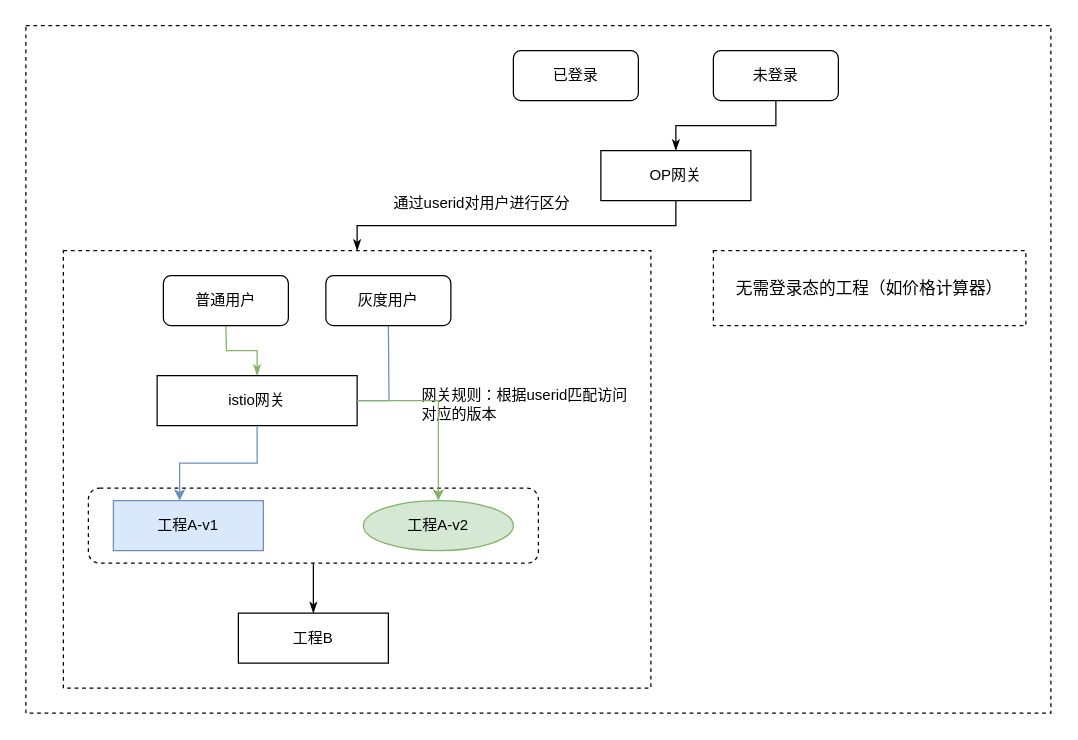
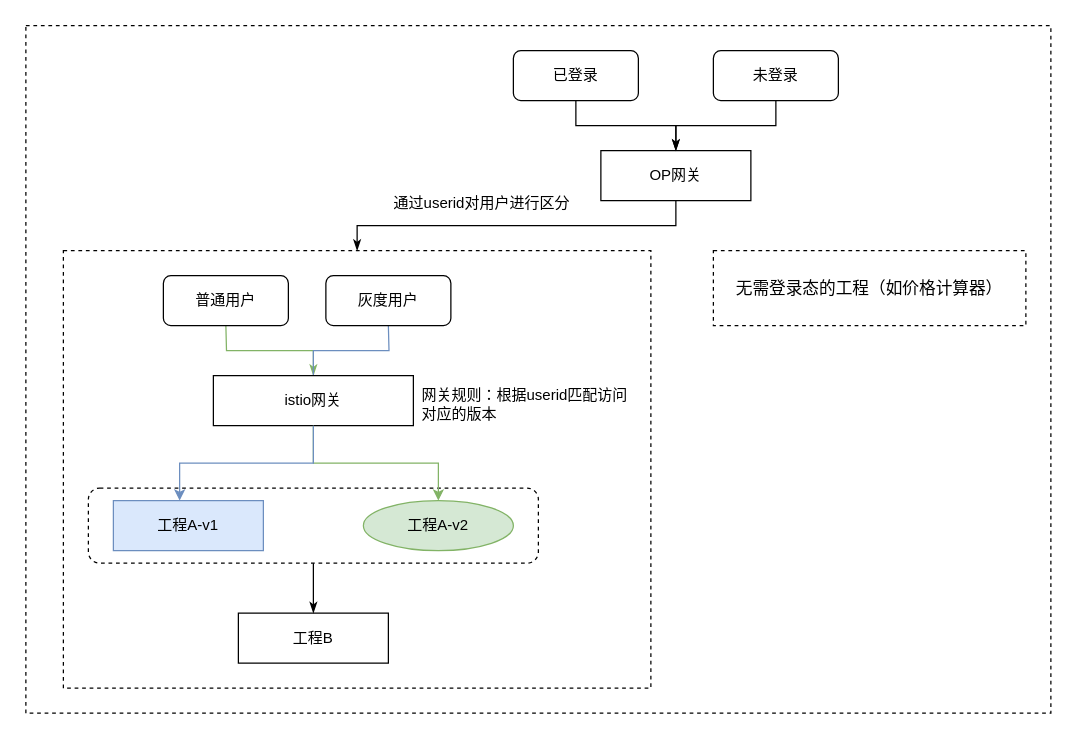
none -> (612, 126)
(257, 401) -> (313, 401)
